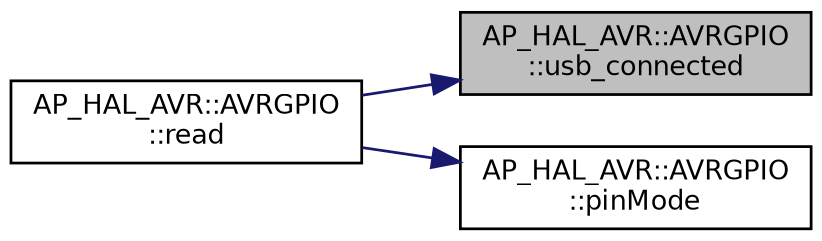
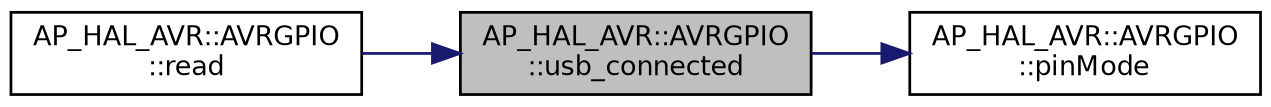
(397, 153) -> (846, 53)
